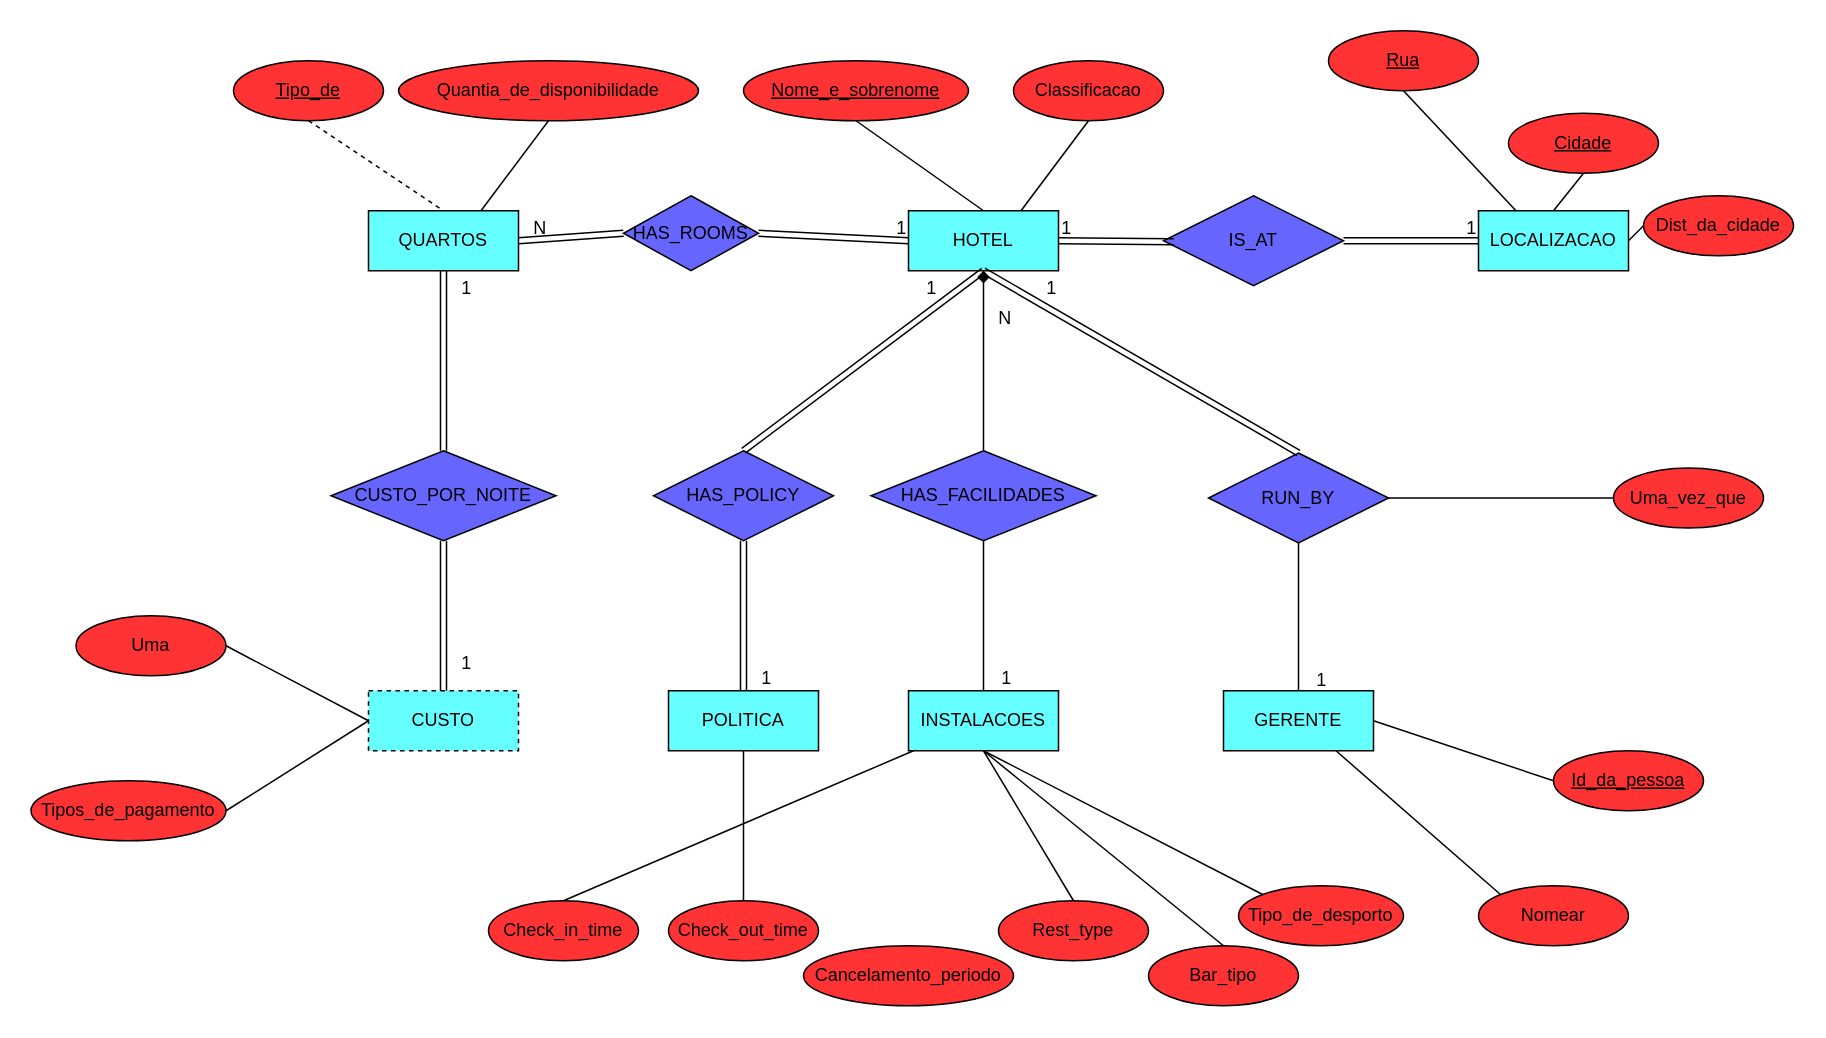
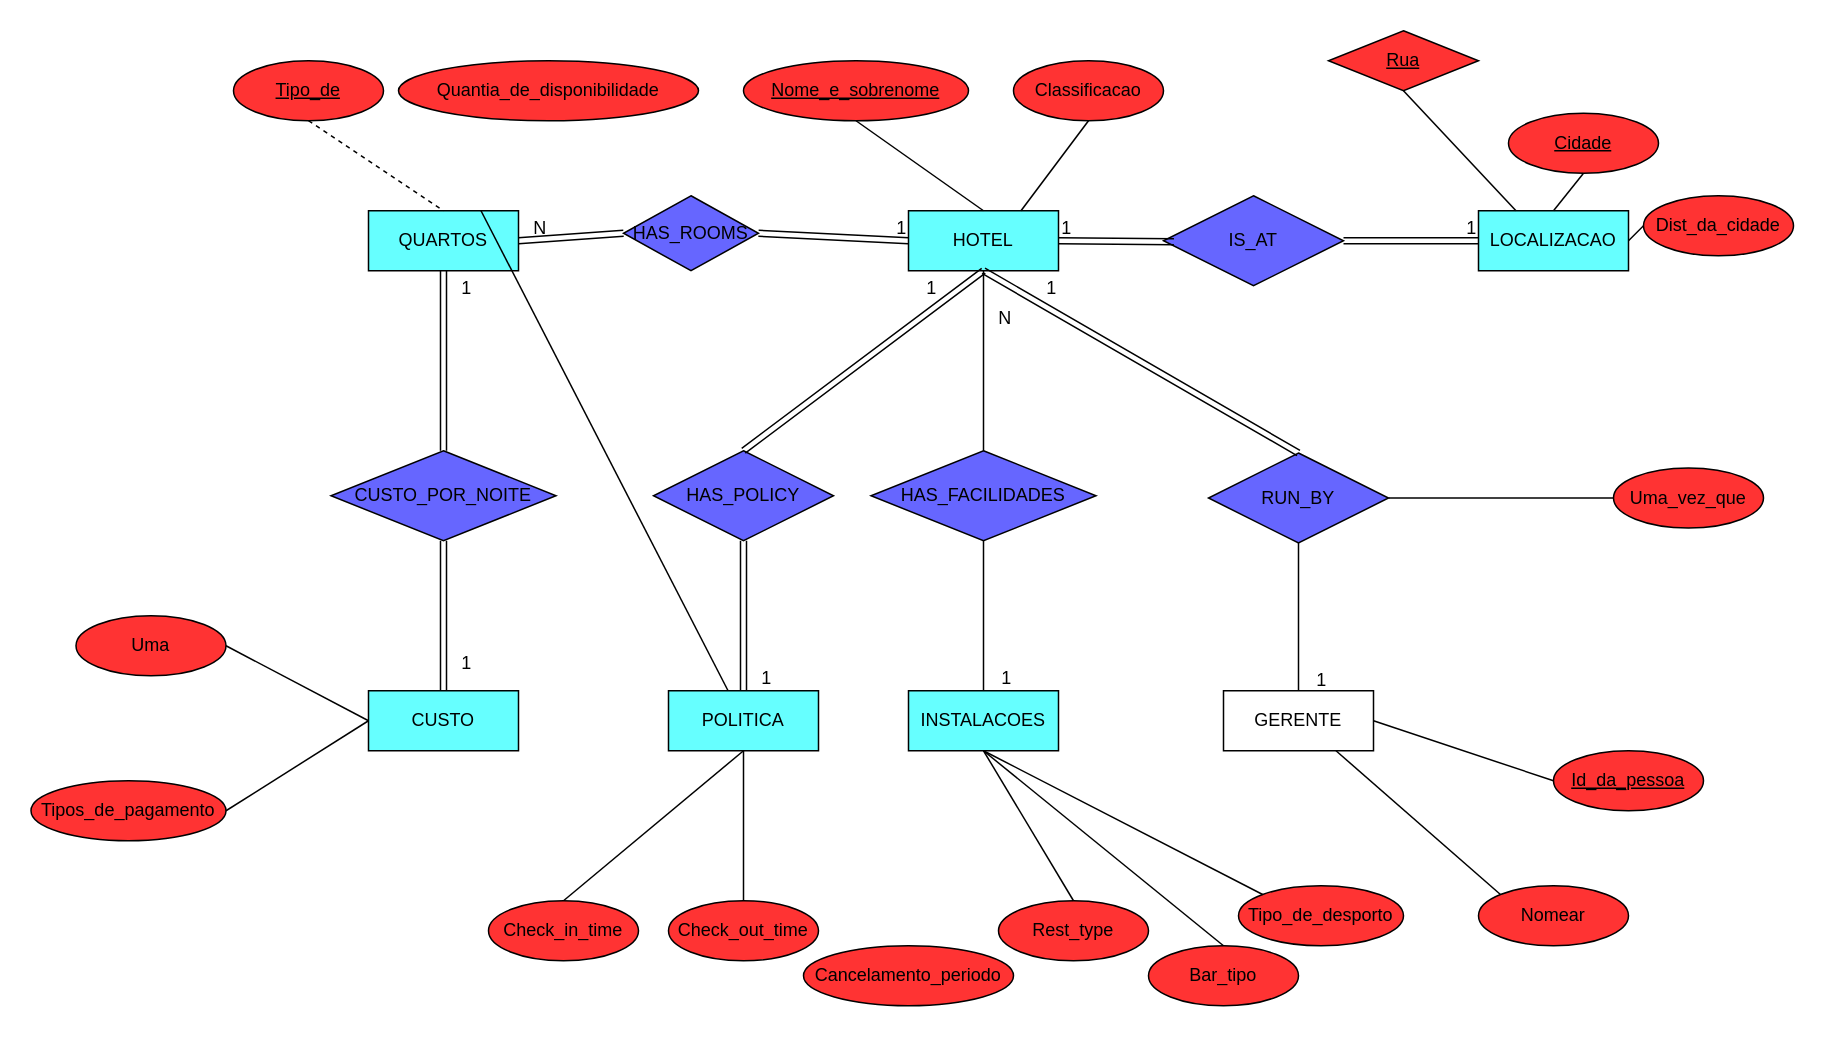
(1403, 61) -> (1403, 61)
(515, 166) -> (604, 450)
(983, 283) -> (983, 281)
(443, 721) -> (443, 721)
(1298, 721) -> (1298, 721)
(738, 826) -> (652, 827)
